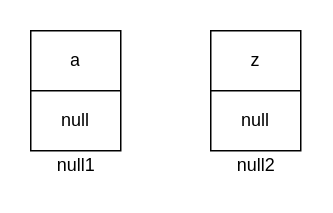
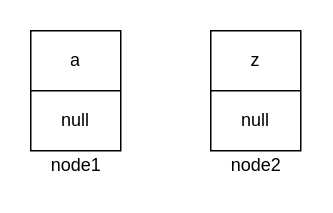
(77, 166) -> (77, 166)
(257, 166) -> (257, 166)
